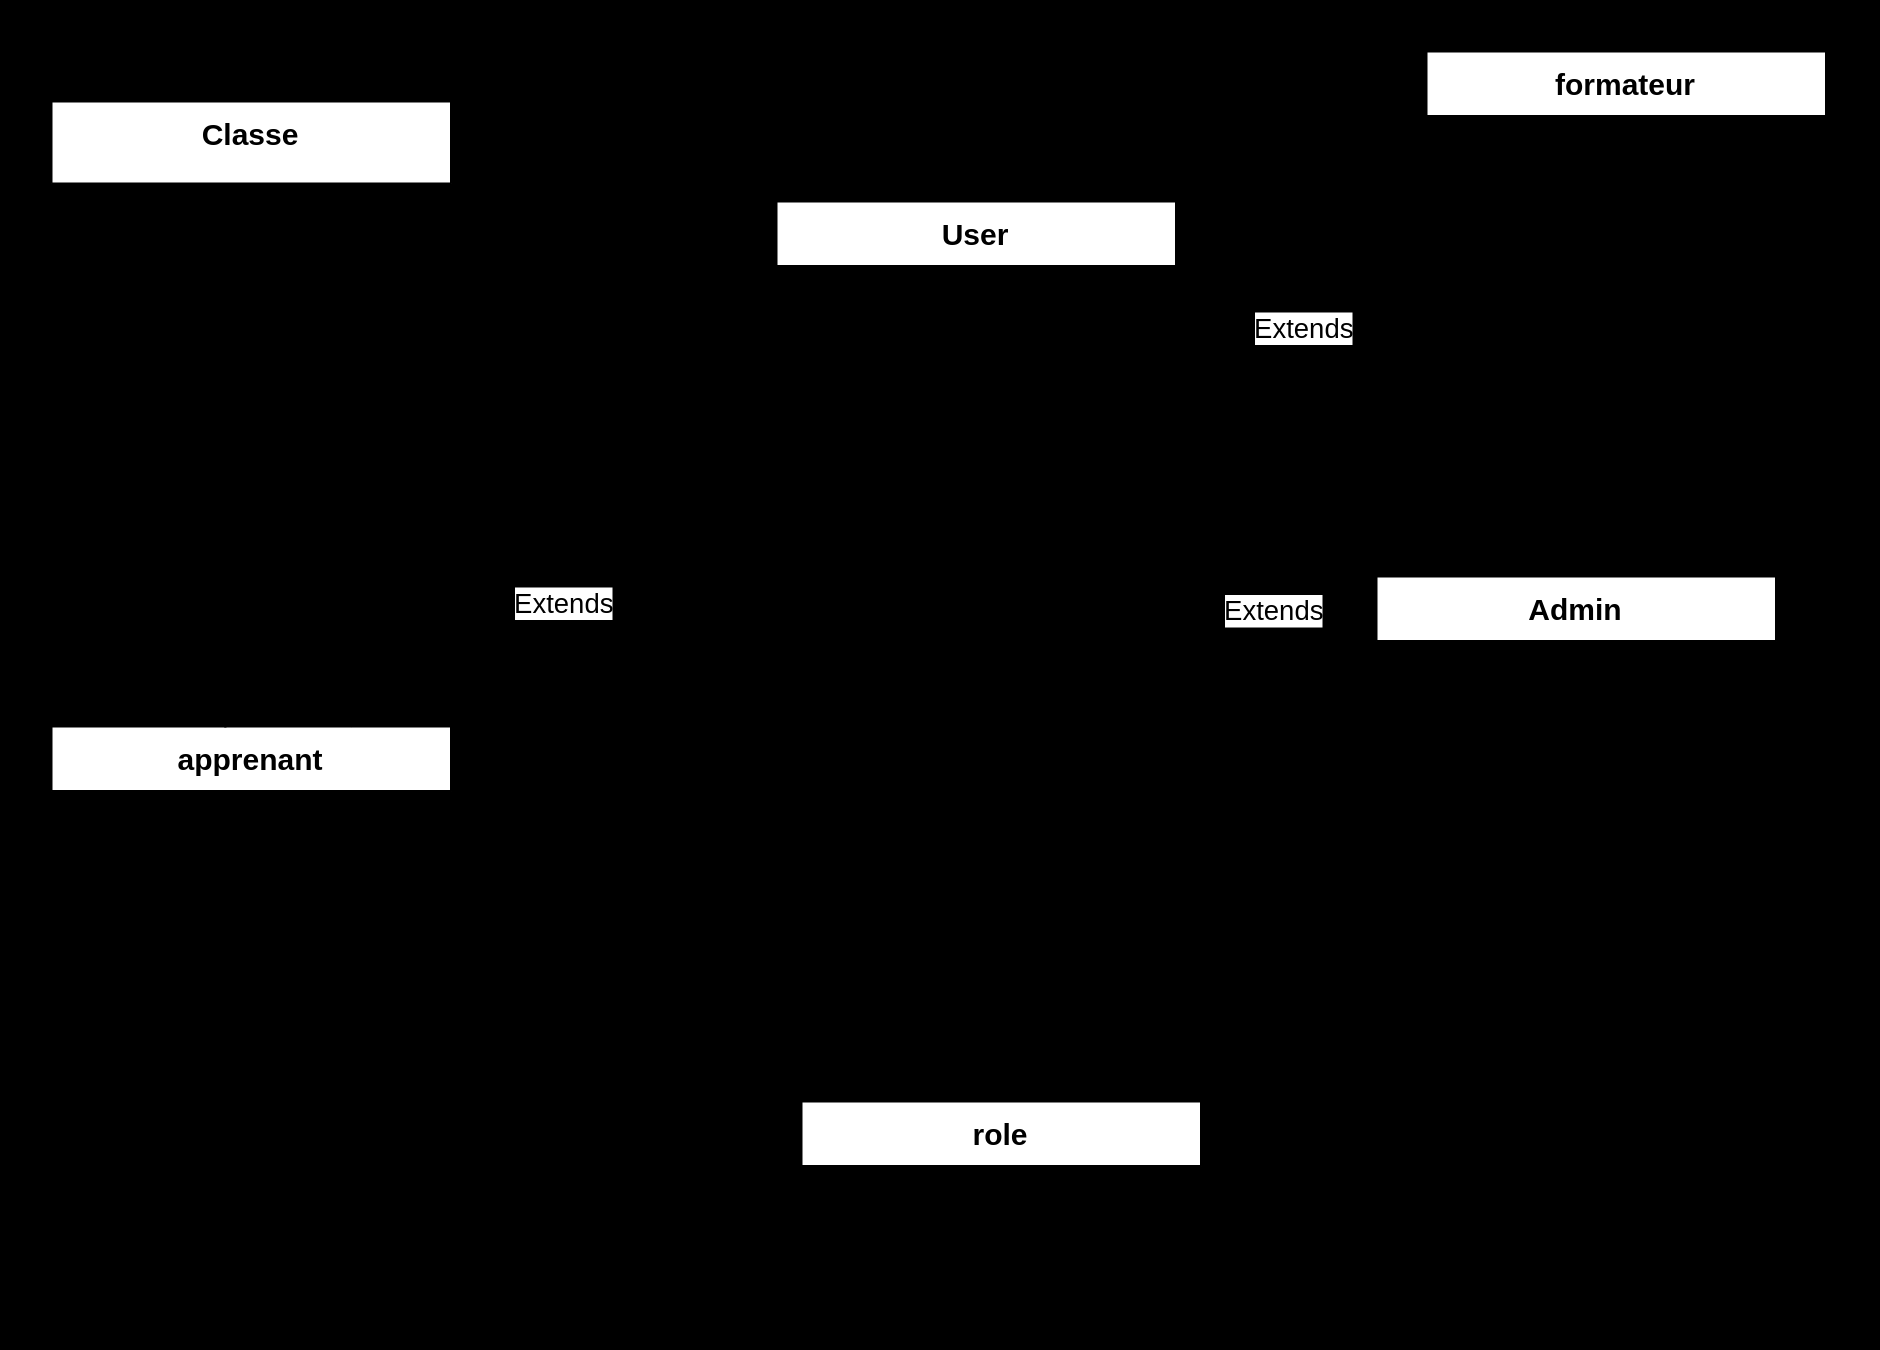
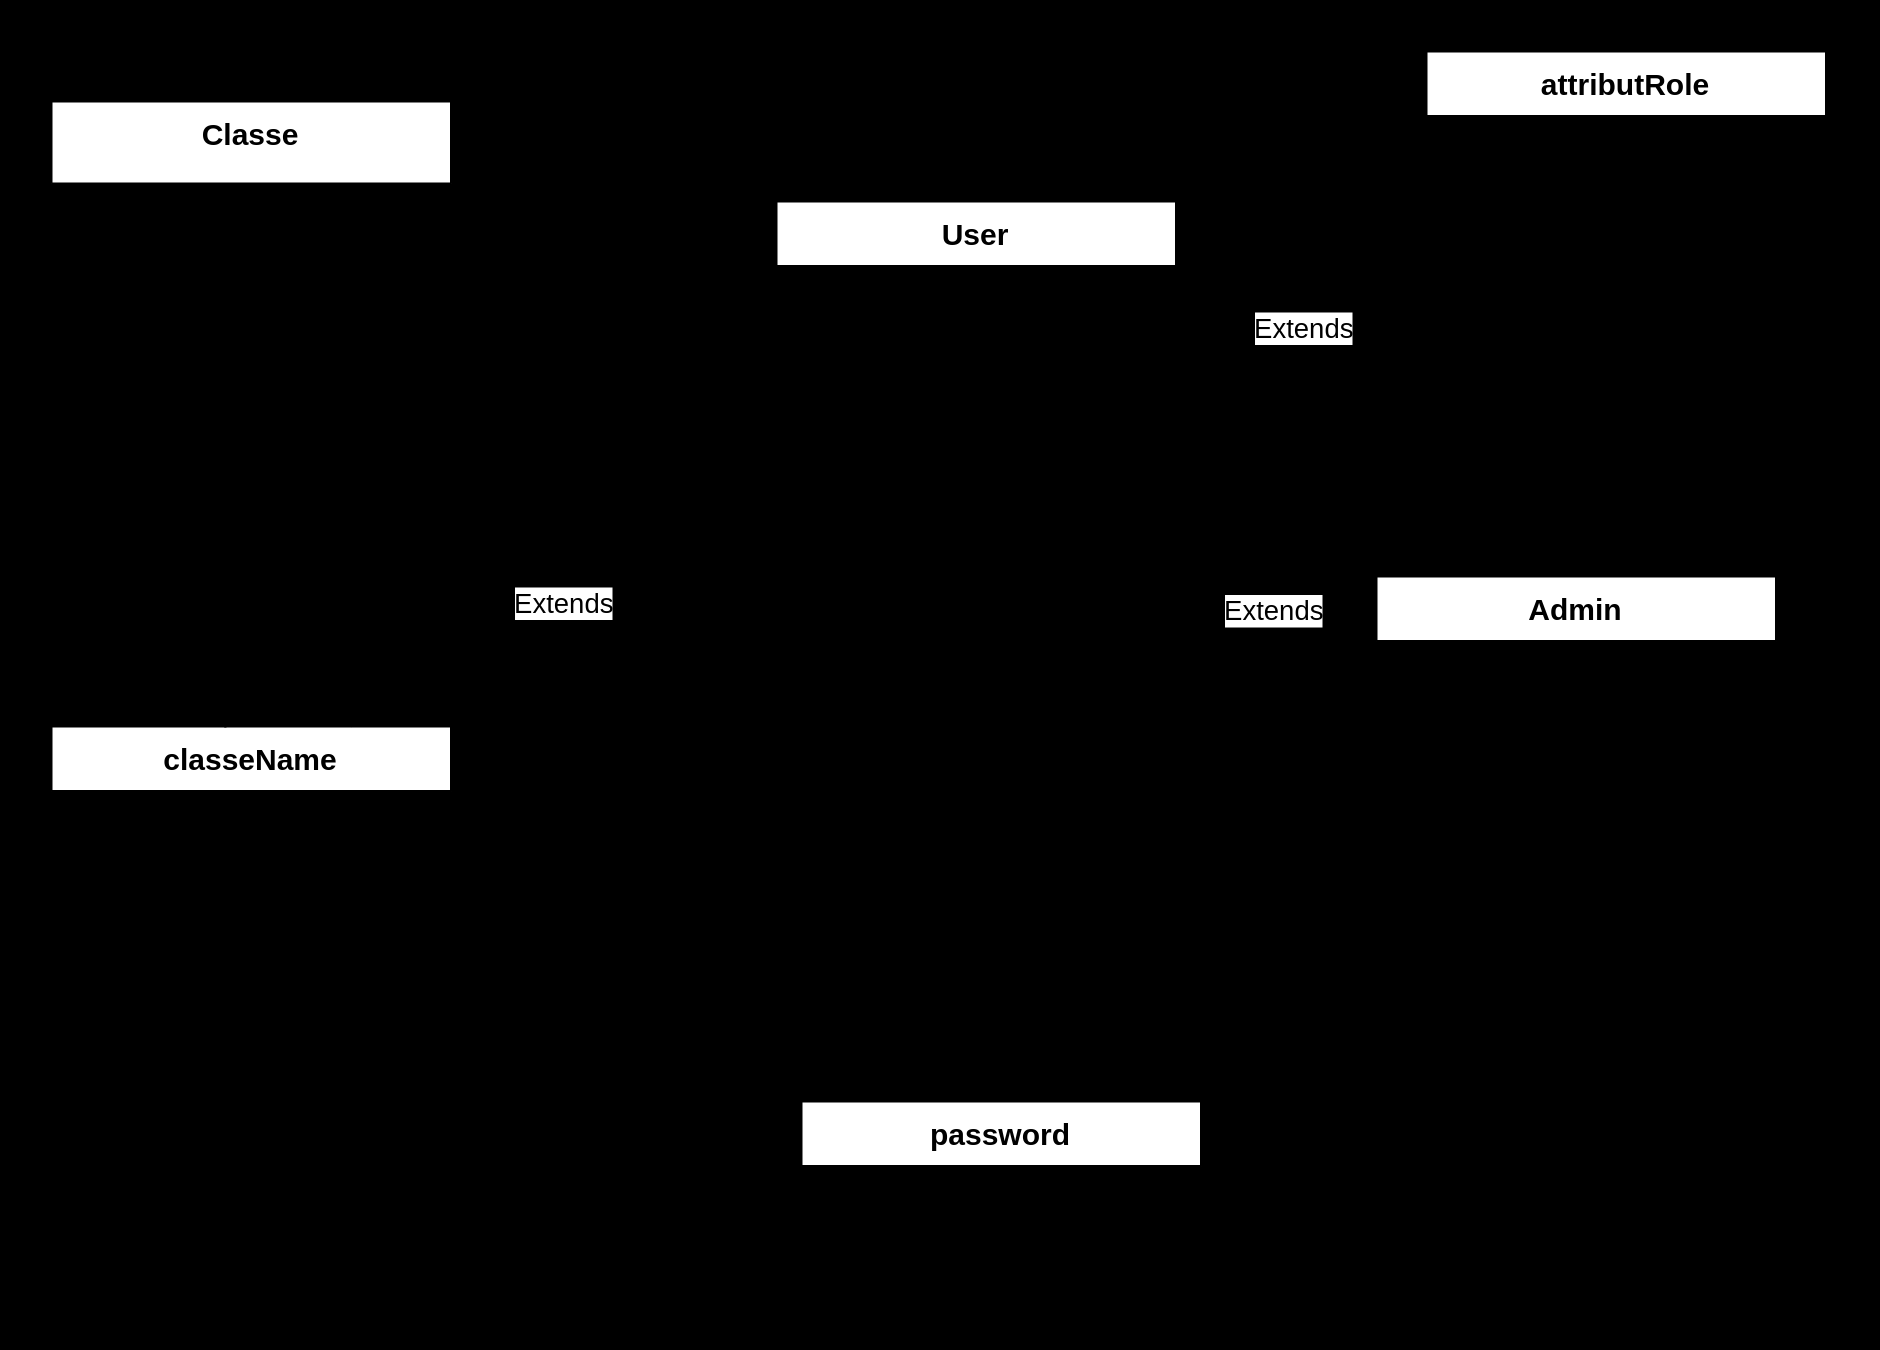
(1625, 85) -> (1625, 85)
(250, 760) -> (250, 760)
(1000, 1135) -> (1000, 1135)
